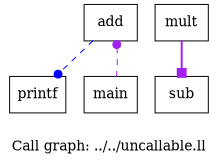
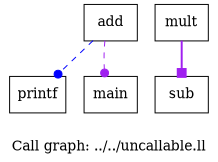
(117, 63) -> (104, 55)
